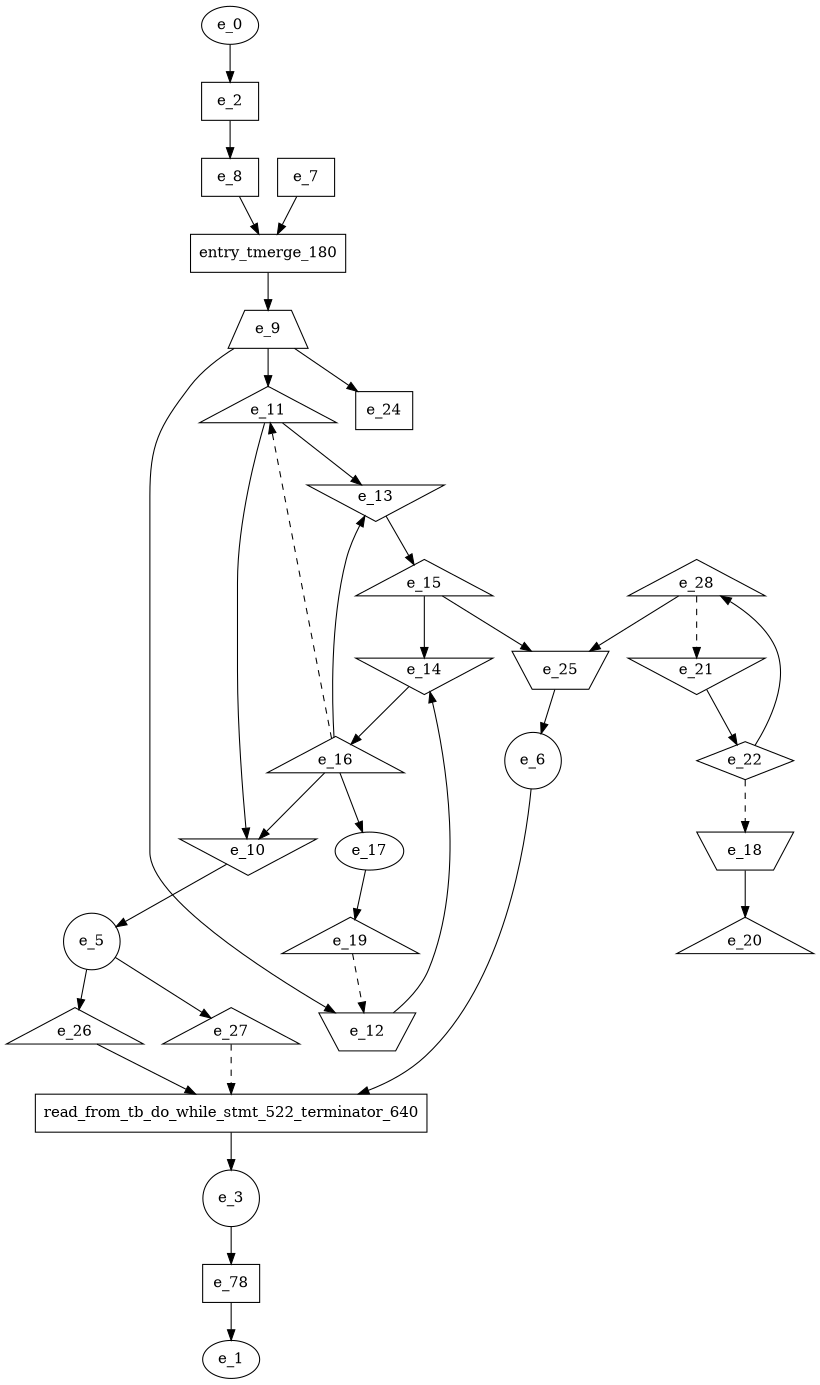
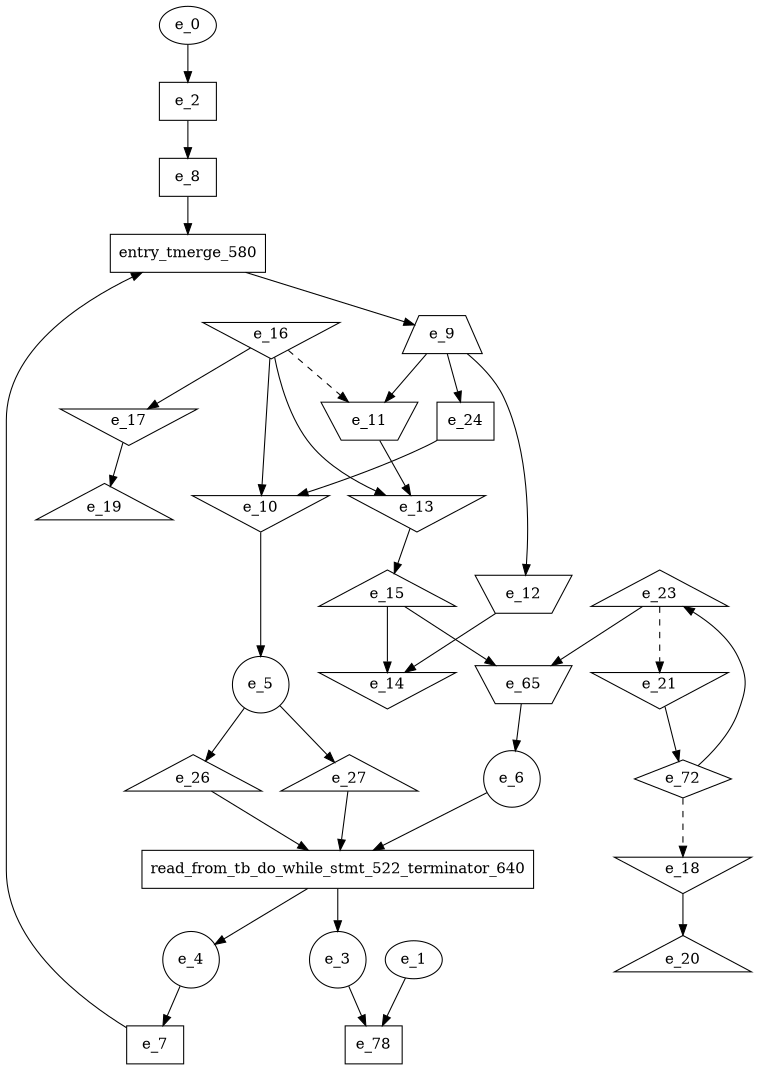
(268, 253) -> (188, 253)
(268, 411) -> (369, 421)
(697, 584) -> (660, 594)
(237, 624) -> (373, 469)
(560, 670) -> (524, 685)
(384, 712) -> none
(336, 761) -> (271, 335)
(745, 761) -> (683, 779)
(369, 851) -> (129, 421)
(745, 851) -> (683, 869)
none -> (191, 960)
(357, 978) -> none
(231, 1064) -> (345, 815)
(231, 1316) -> (396, 997)
